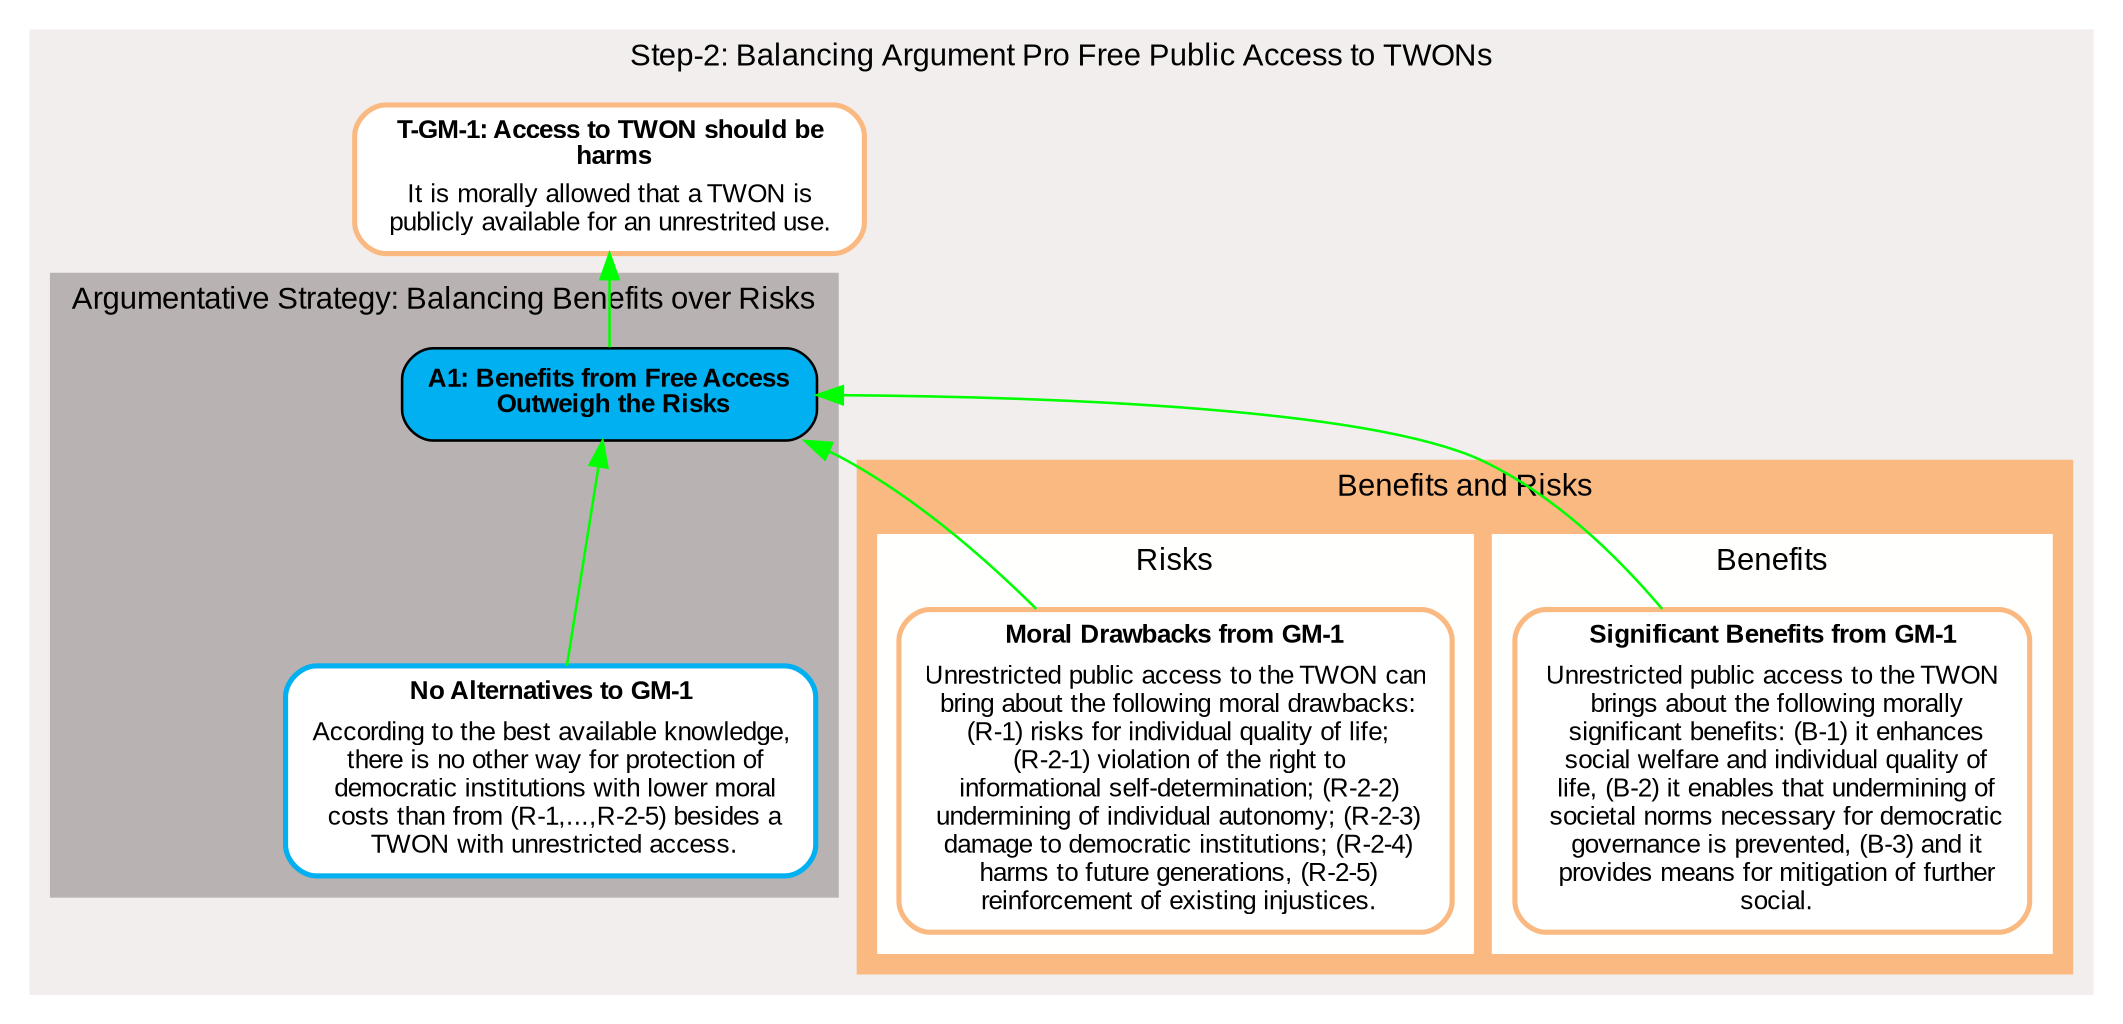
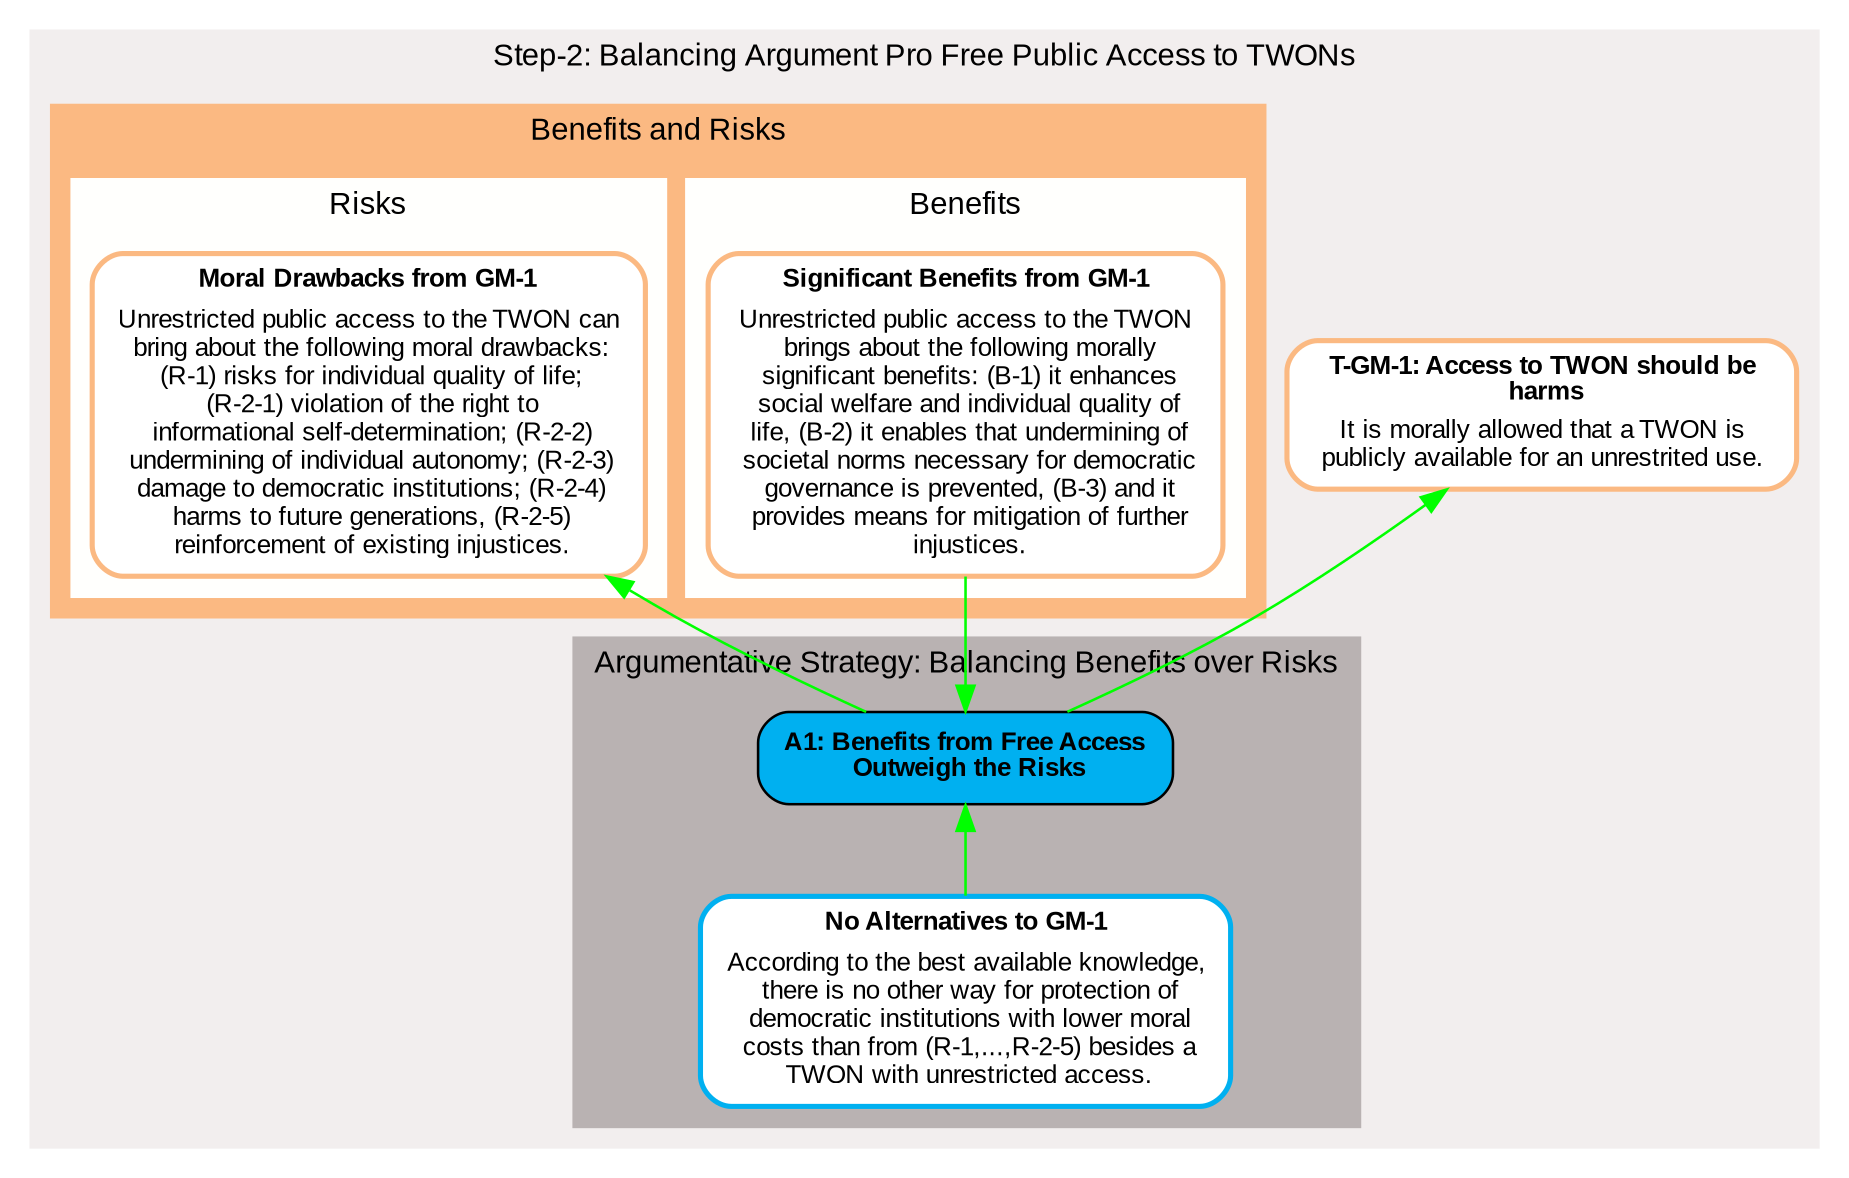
(933, 518) -> (746, 654)
(1774, 902) -> (967, 546)
